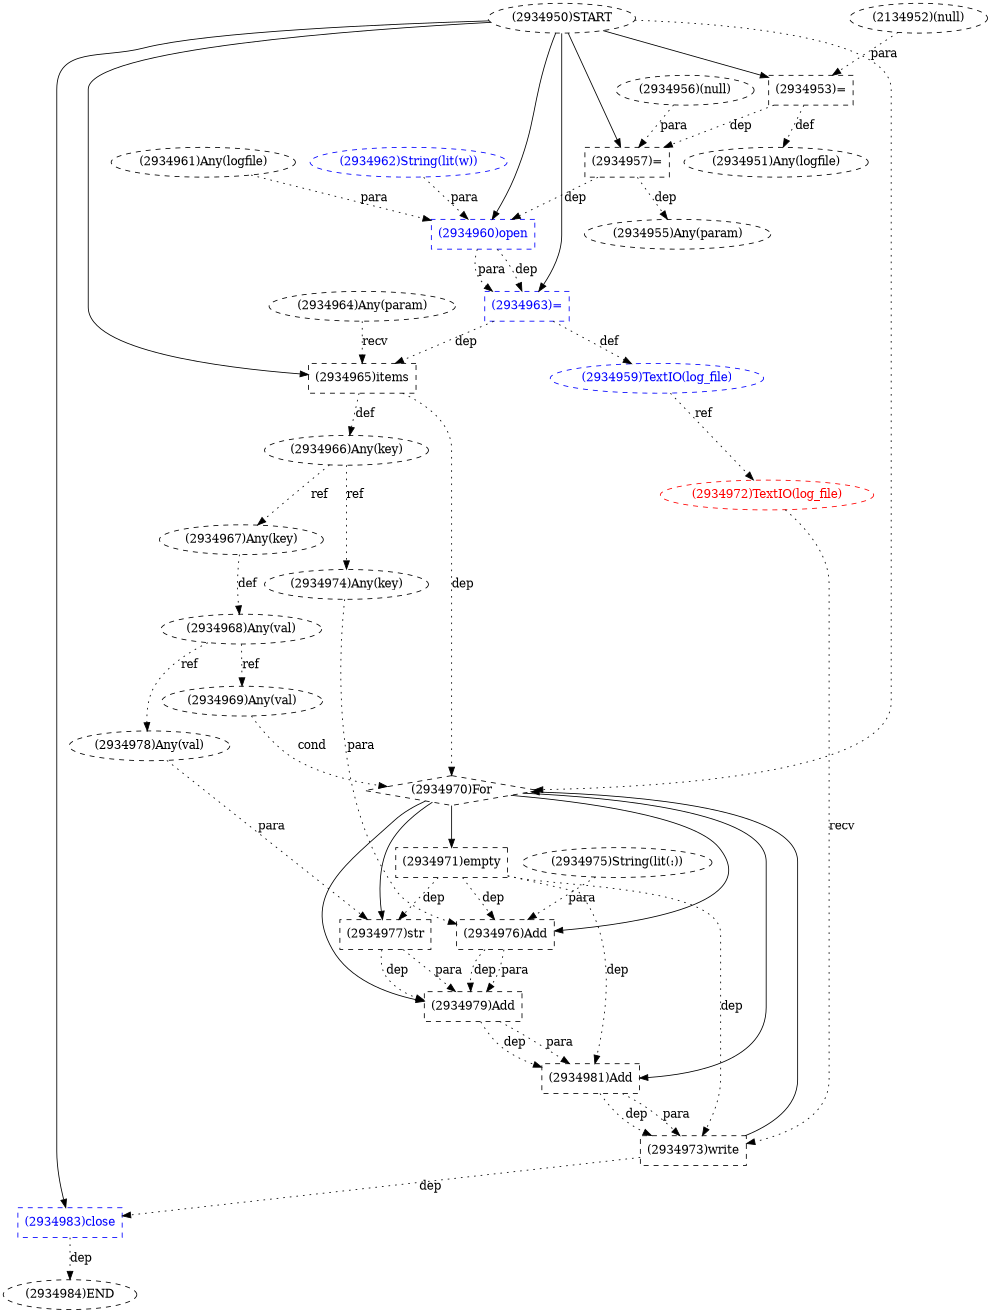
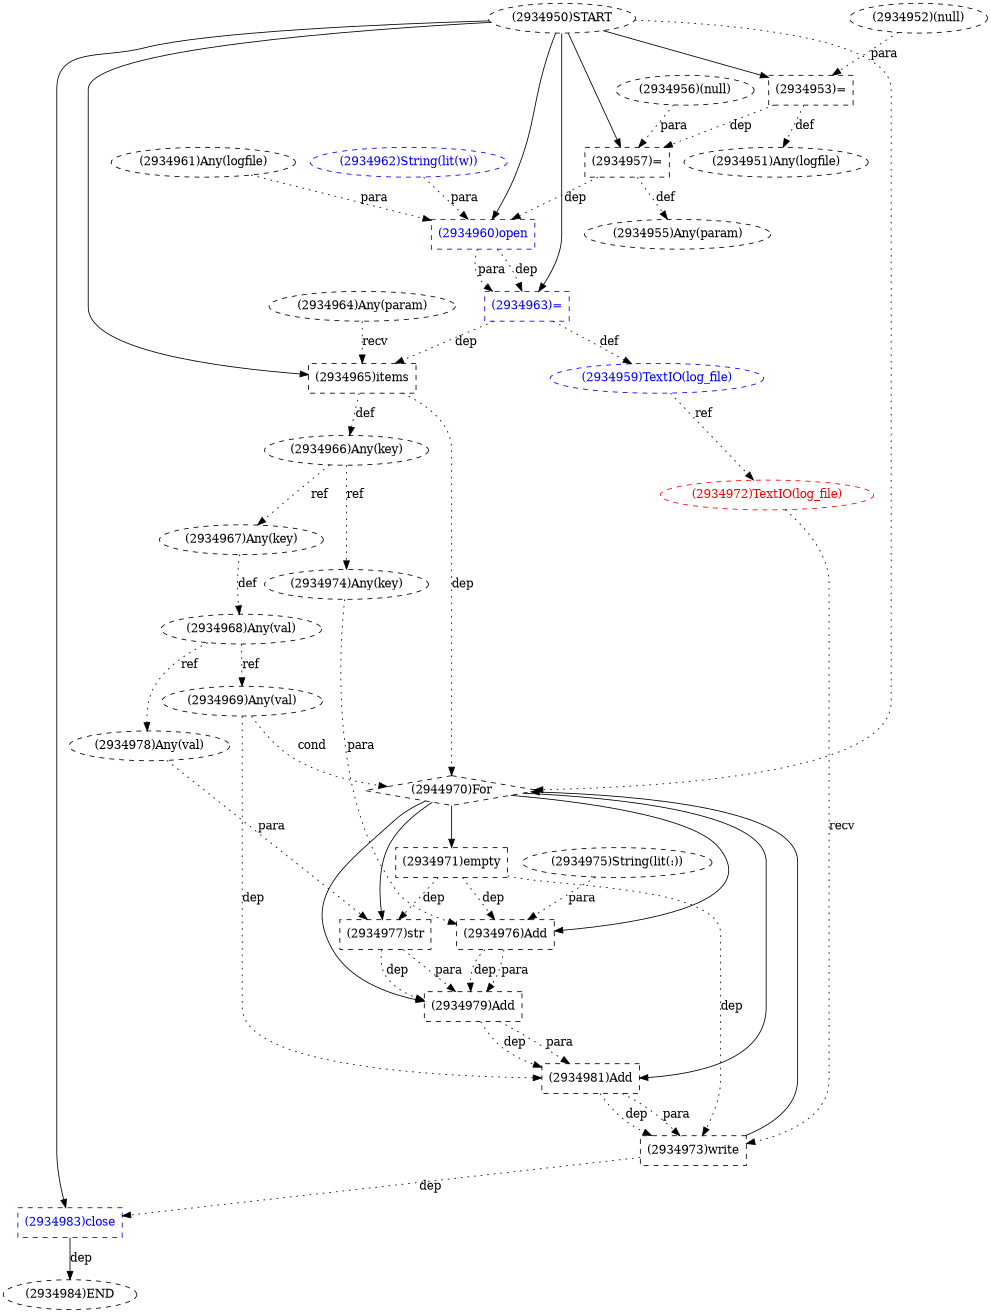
(919, 18) -> (919, 18)
(666, 198) -> (666, 198)
(452, 791) -> (452, 791)
(600, 935) -> (246, 1017)
(70, 1254) -> (70, 1254)
